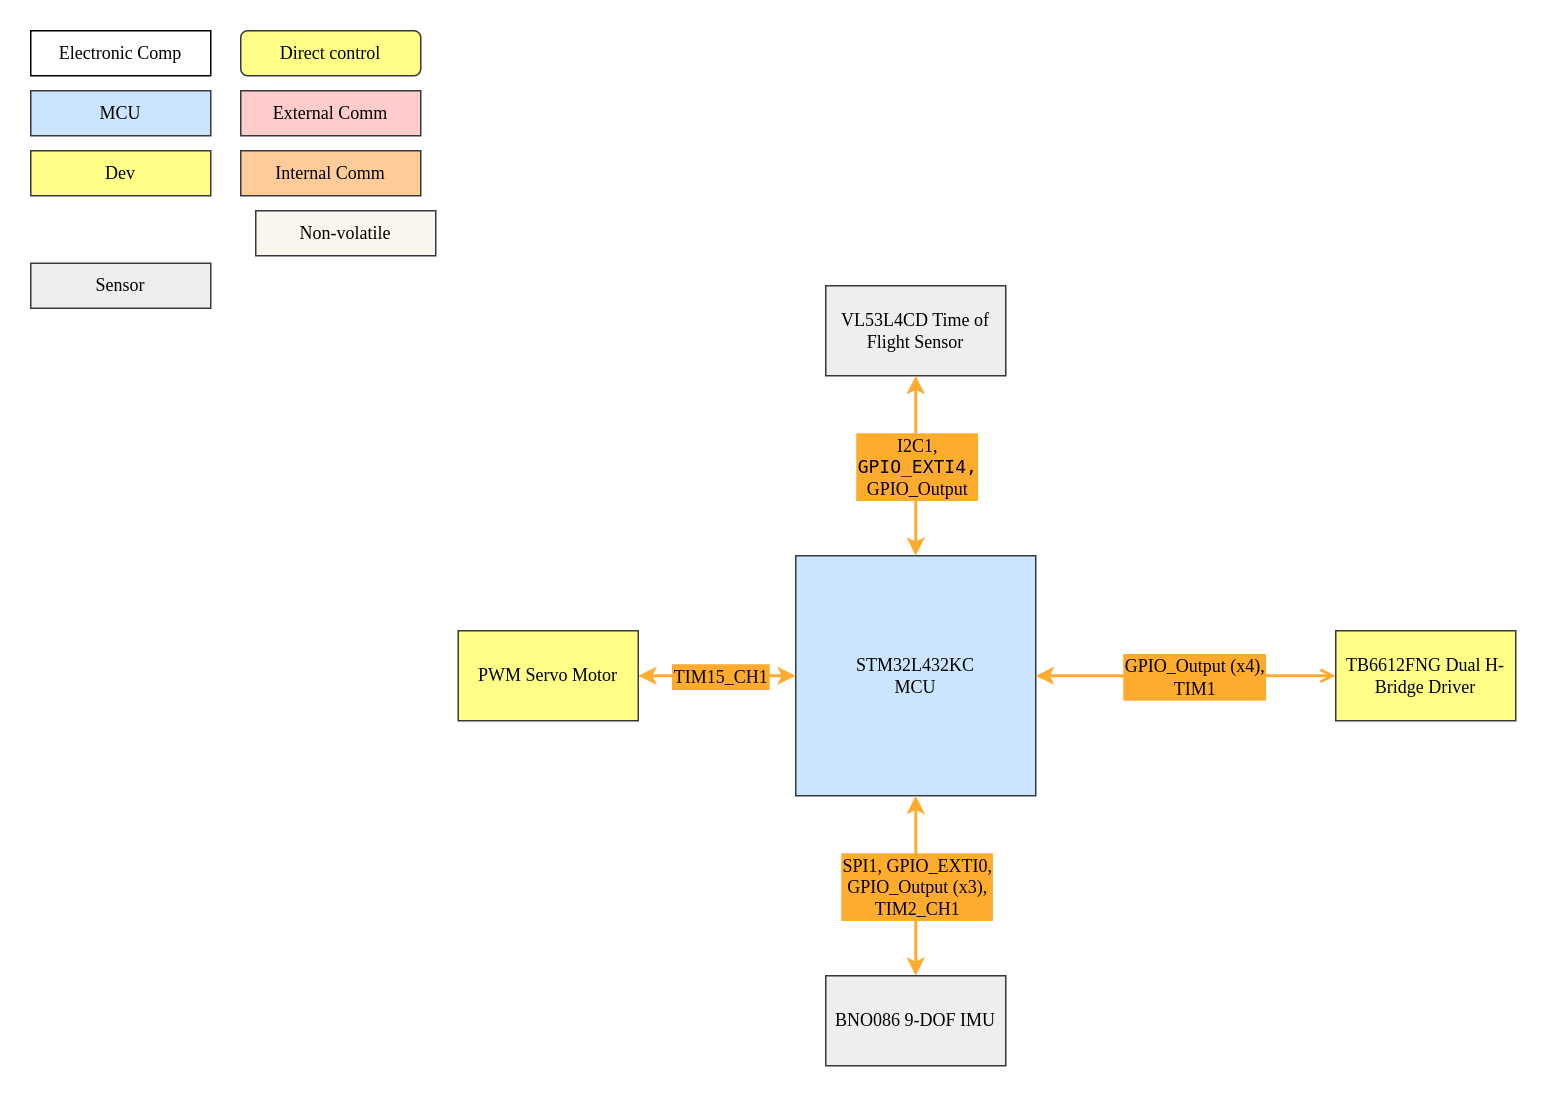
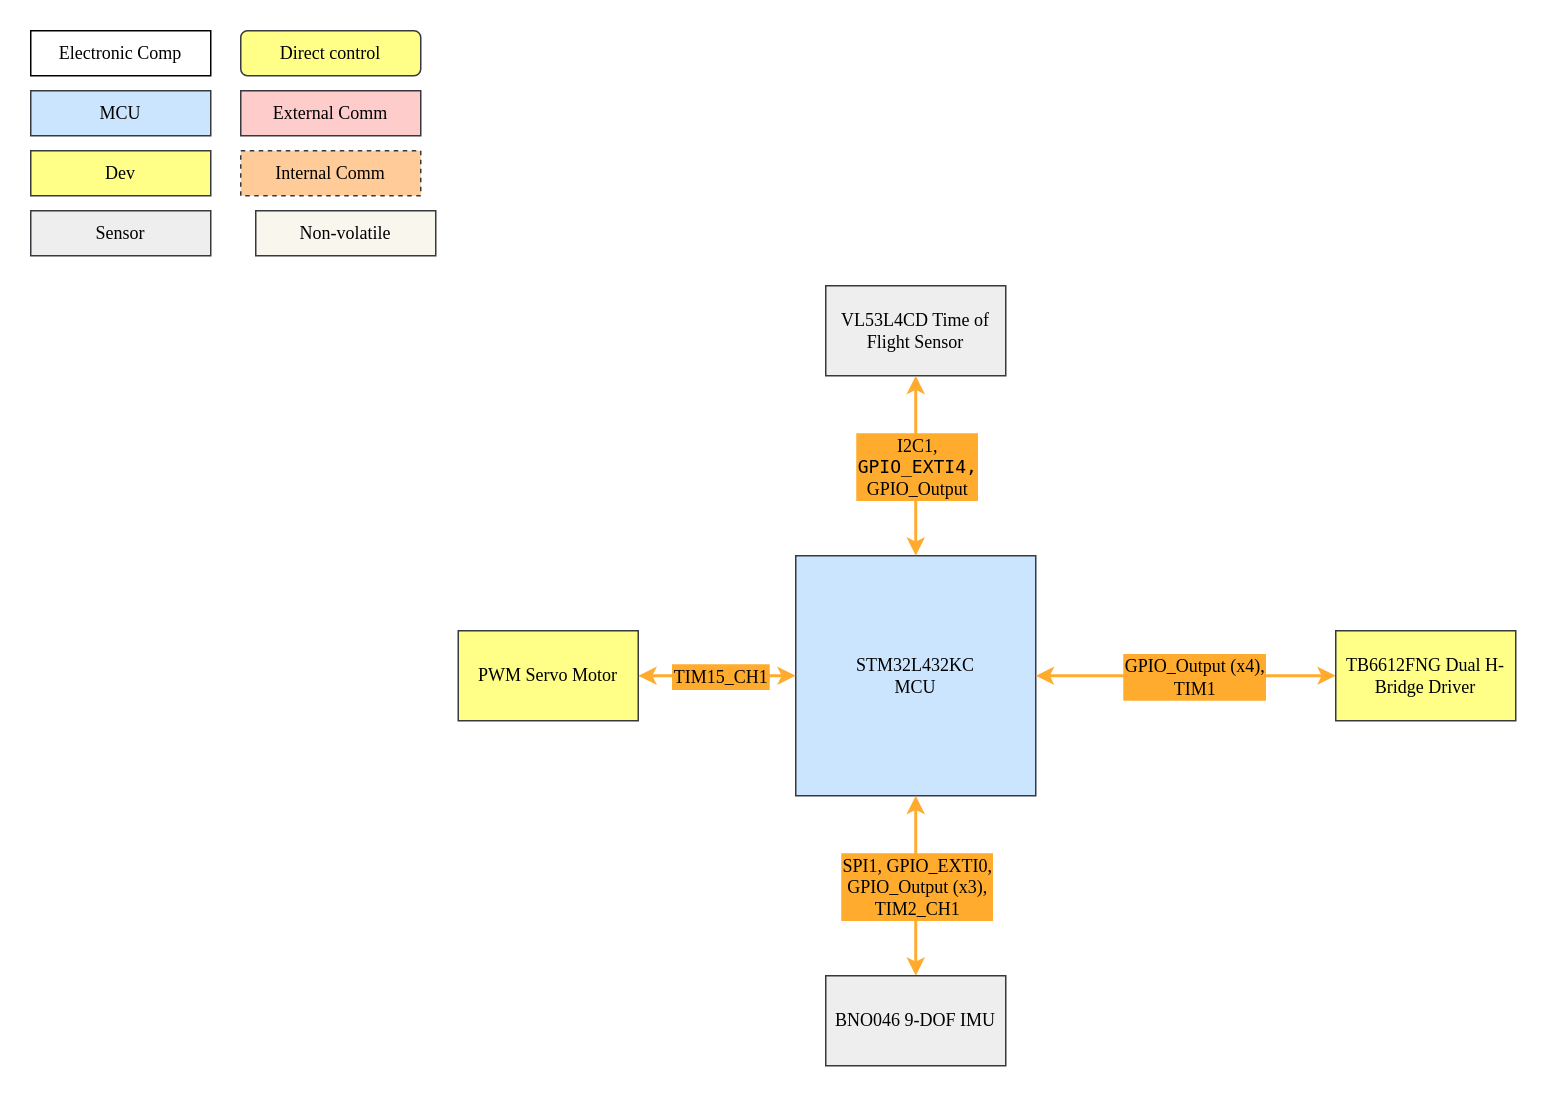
(331, 173) -> (331, 173)
(121, 286) -> (121, 233)
(1322, 676) -> (1320, 676)
(916, 1021) -> (916, 1021)
